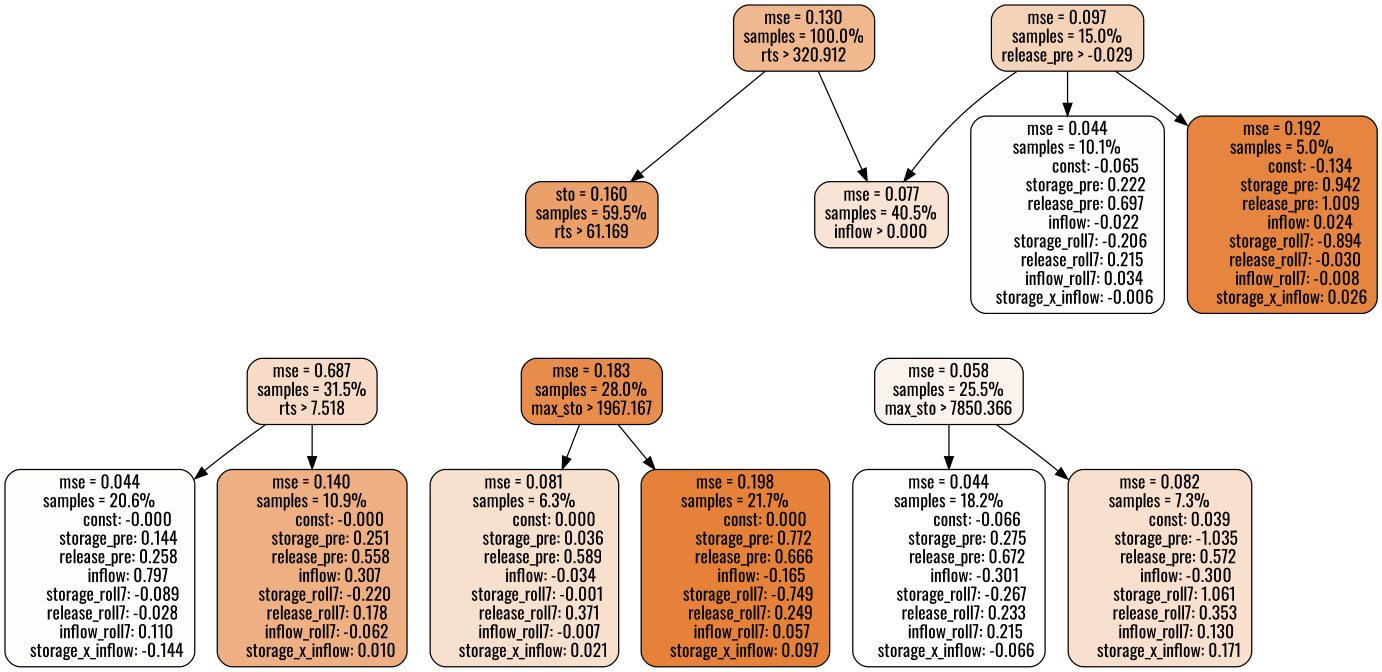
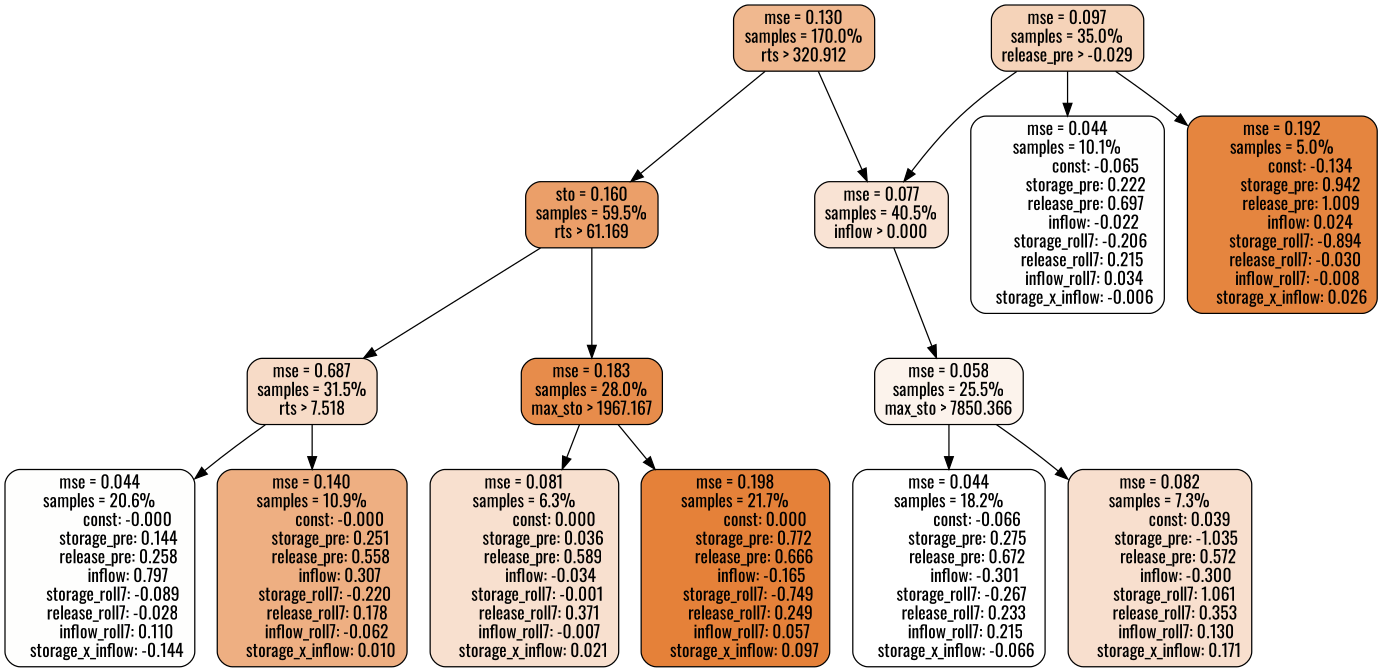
(804, 38) -> (804, 38)
(1068, 38) -> (1068, 38)
none -> (592, 296)
none -> (913, 297)
none -> (457, 300)
